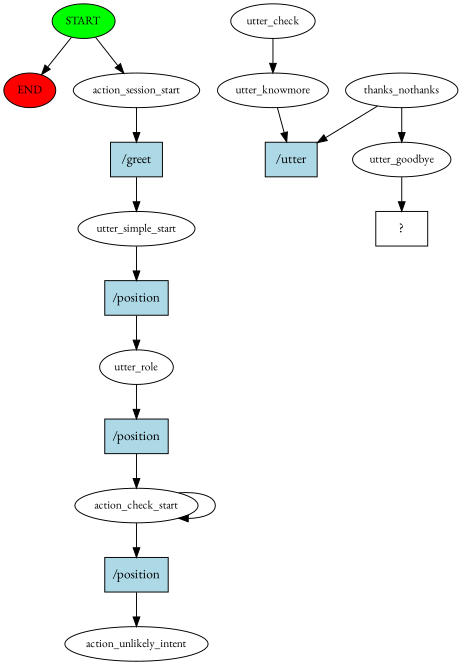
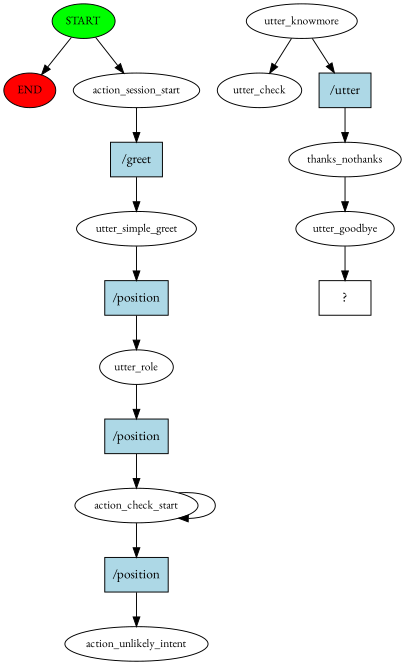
(273, 51) -> (283, 52)
(352, 122) -> (345, 120)
(136, 229) -> (136, 229)
